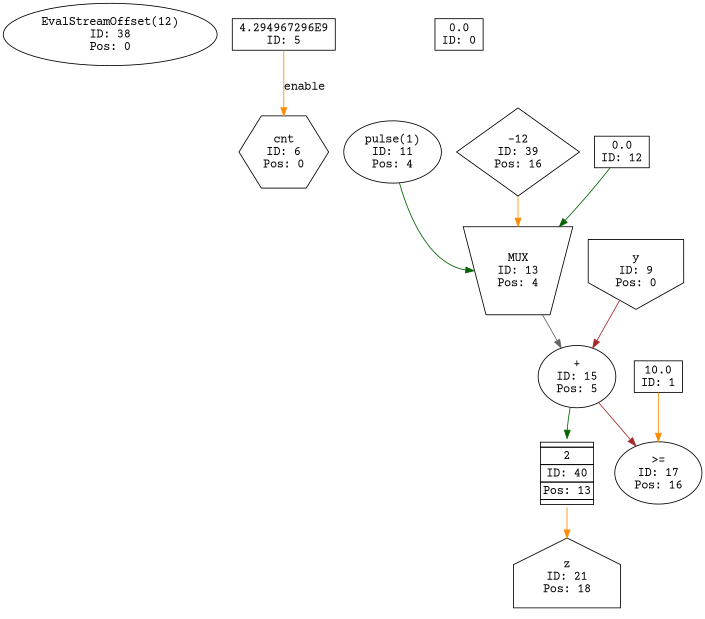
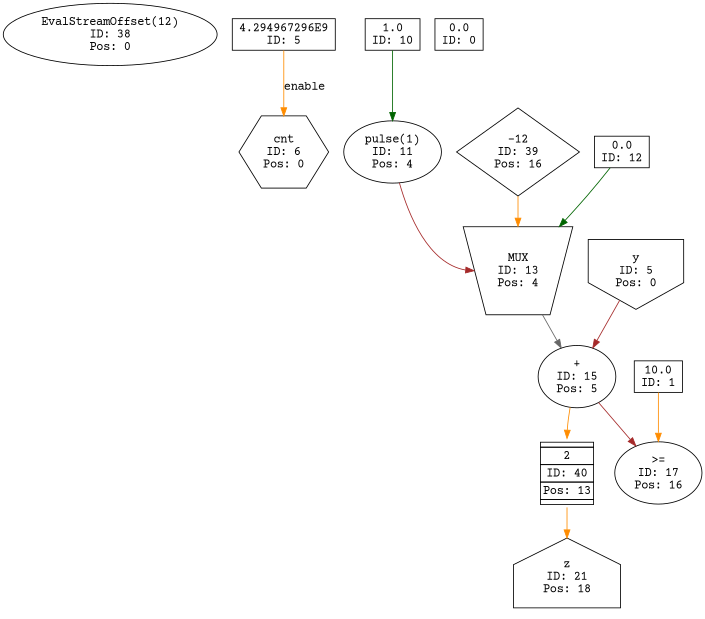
none -> (393, 34)
(422, 236) -> (422, 236)
(636, 271) -> (636, 271)
(568, 419) -> (568, 419)
